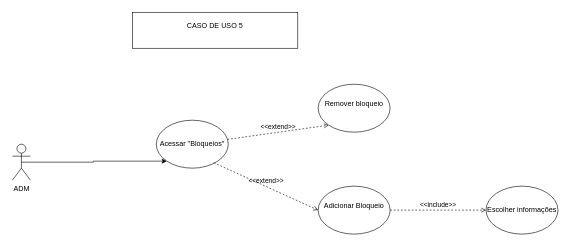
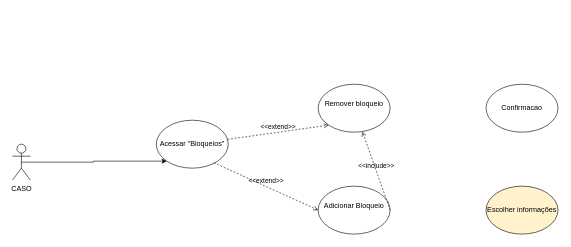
(215, 30) -> none
none -> (522, 108)
(22, 189) -> (22, 189)
(439, 210) -> (379, 177)
(522, 210) -> (522, 210)
